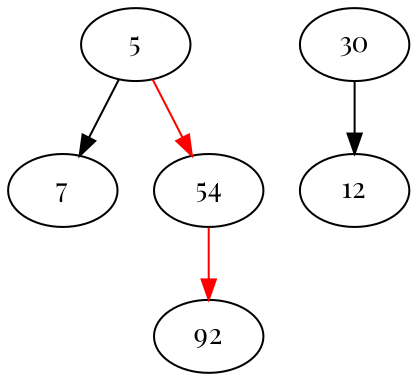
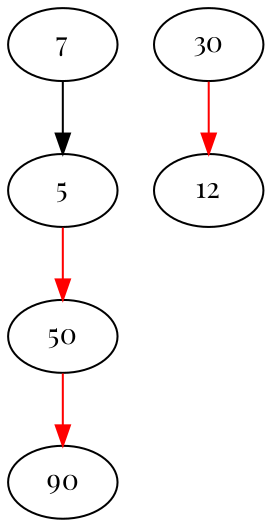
(104, 108) -> (63, 108)
(355, 108) -> (209, 108)
(209, 190) -> (63, 336)
(209, 336) -> (63, 482)
